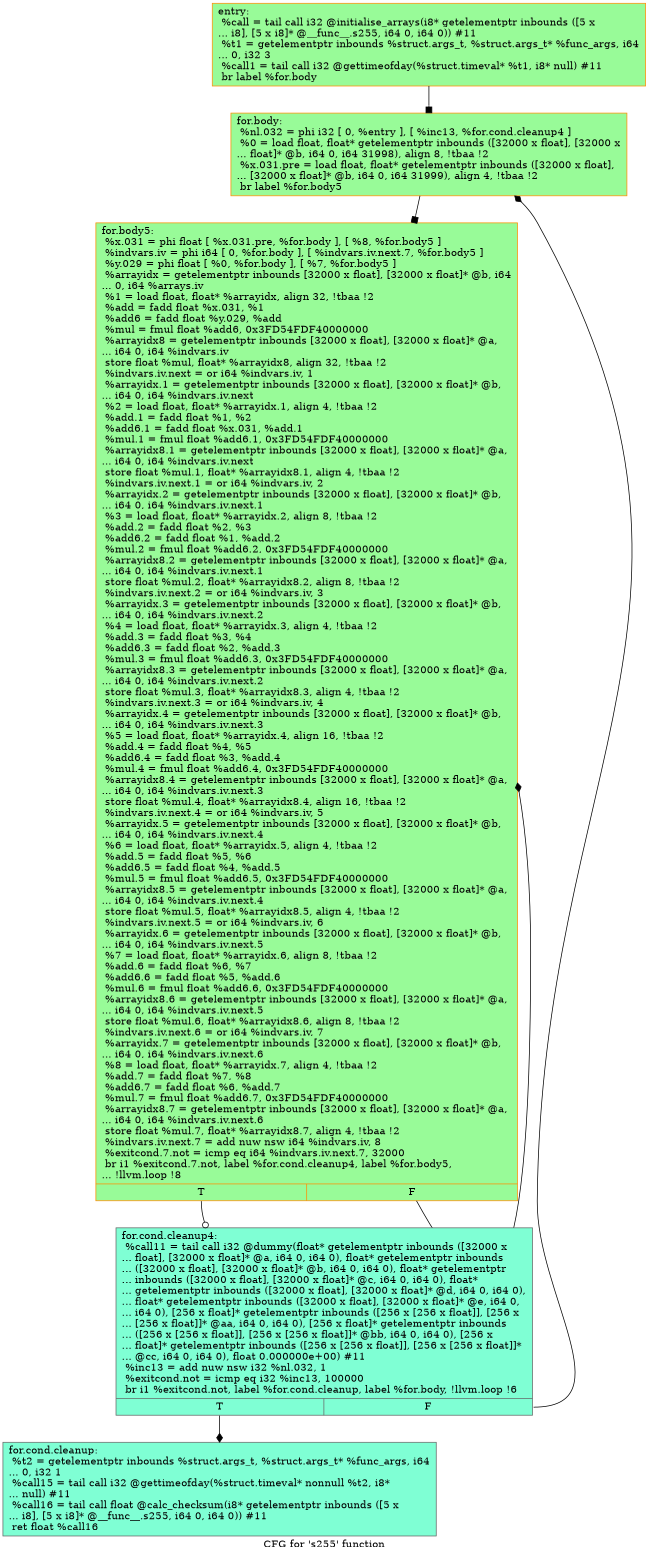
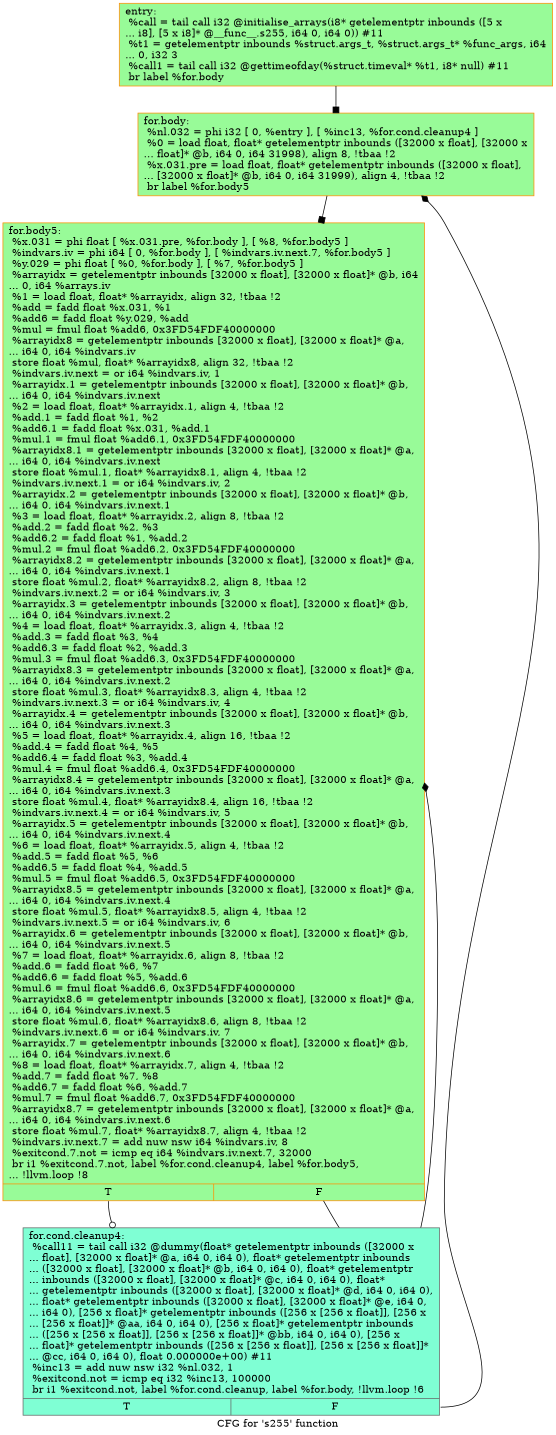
(220, 1489) -> none
